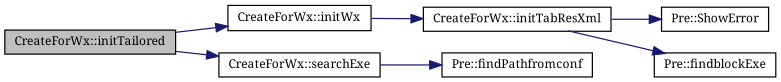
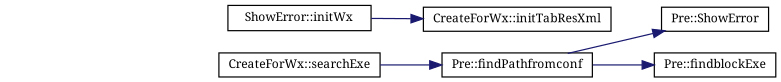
(299, 18) -> (299, 18)
(630, 19) -> (610, 43)
(610, 41) -> (617, 65)
(90, 42) -> none
